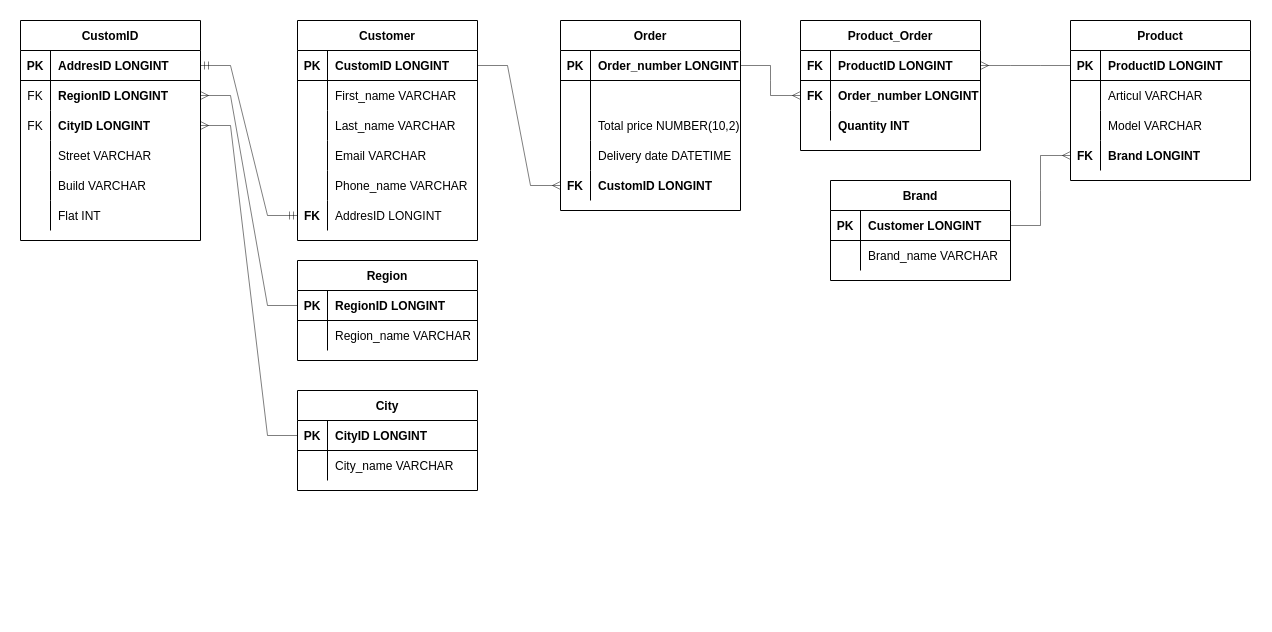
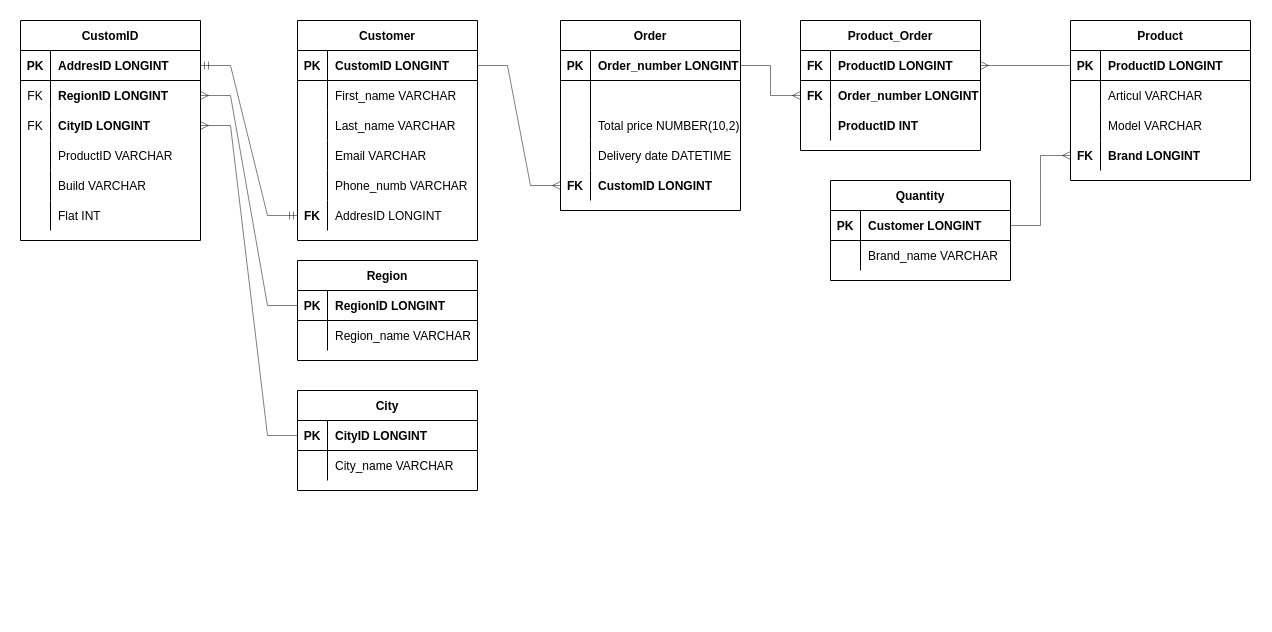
(875, 126) -> (880, 126)
(103, 156) -> (114, 156)
(394, 186) -> (394, 186)
(920, 196) -> (920, 196)
